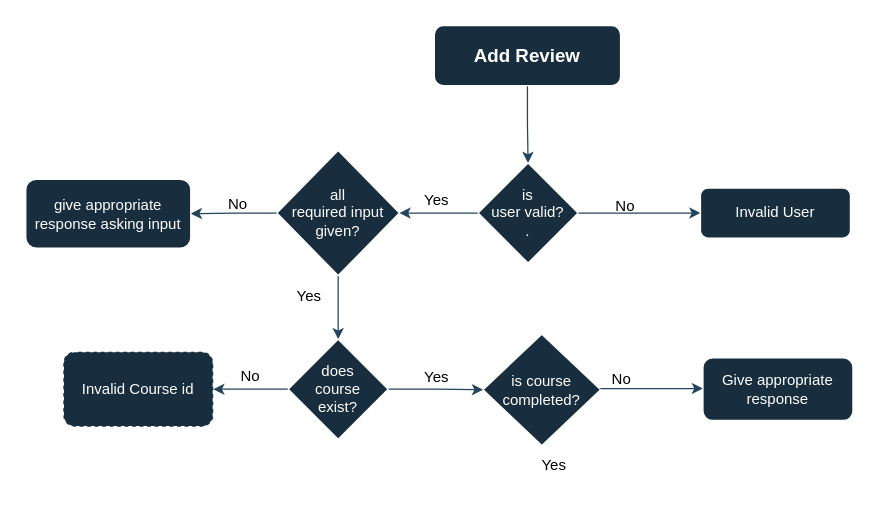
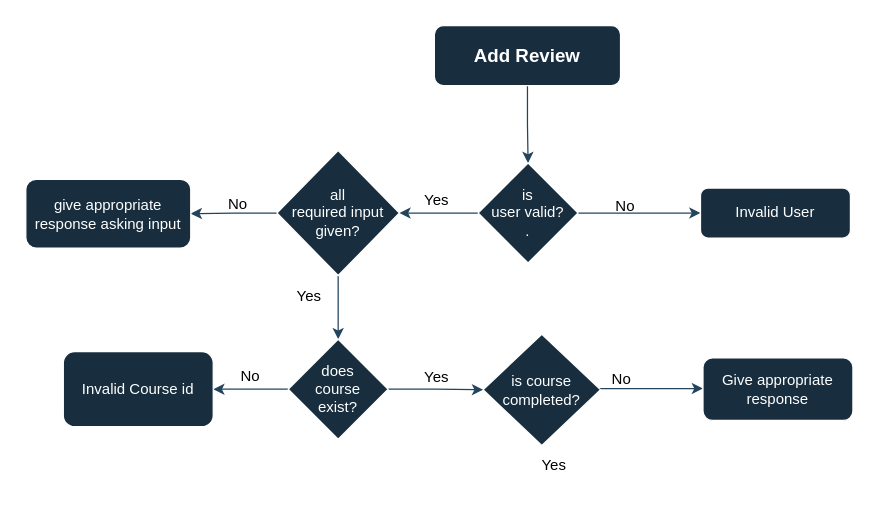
(138, 389) -> (138, 389)
